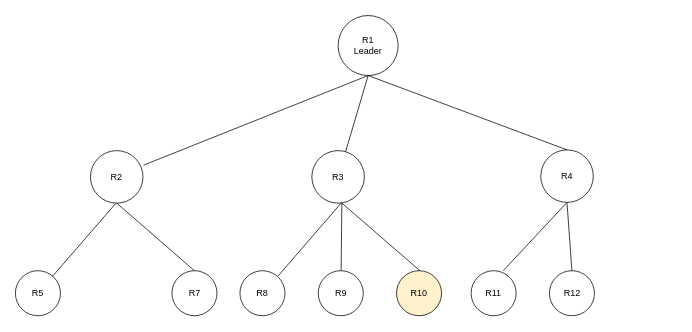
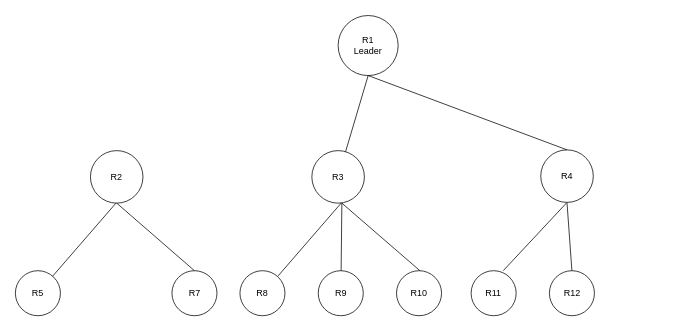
(254, 121) -> none
(419, 293) -> (419, 293)
